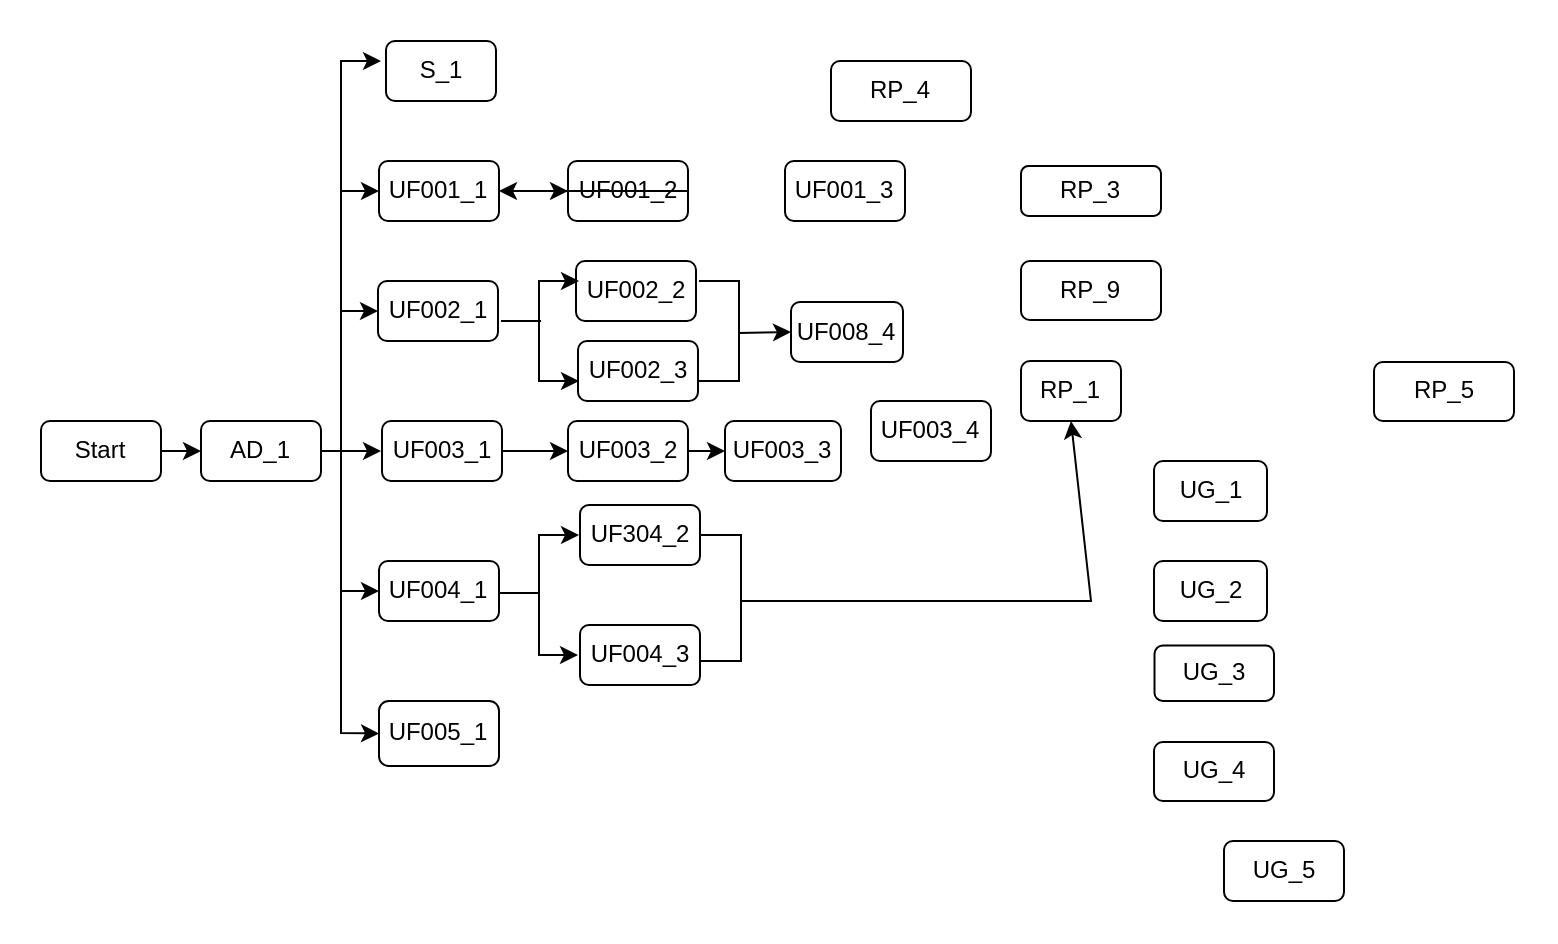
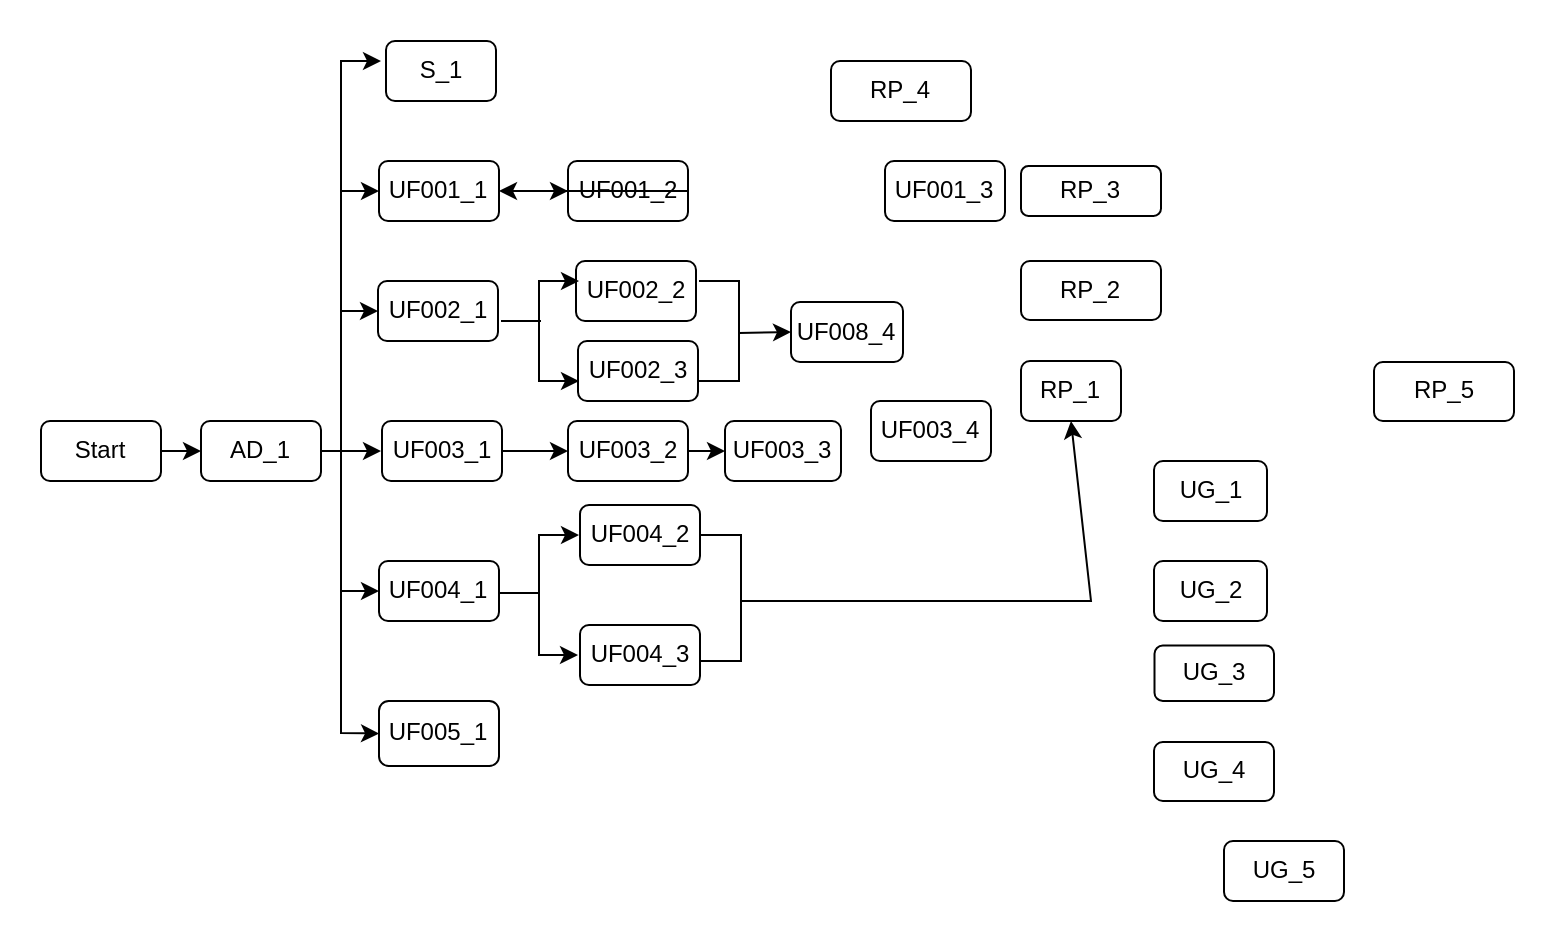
(845, 191) -> (945, 191)
(1091, 291) -> (1091, 291)
(641, 535) -> (641, 535)
